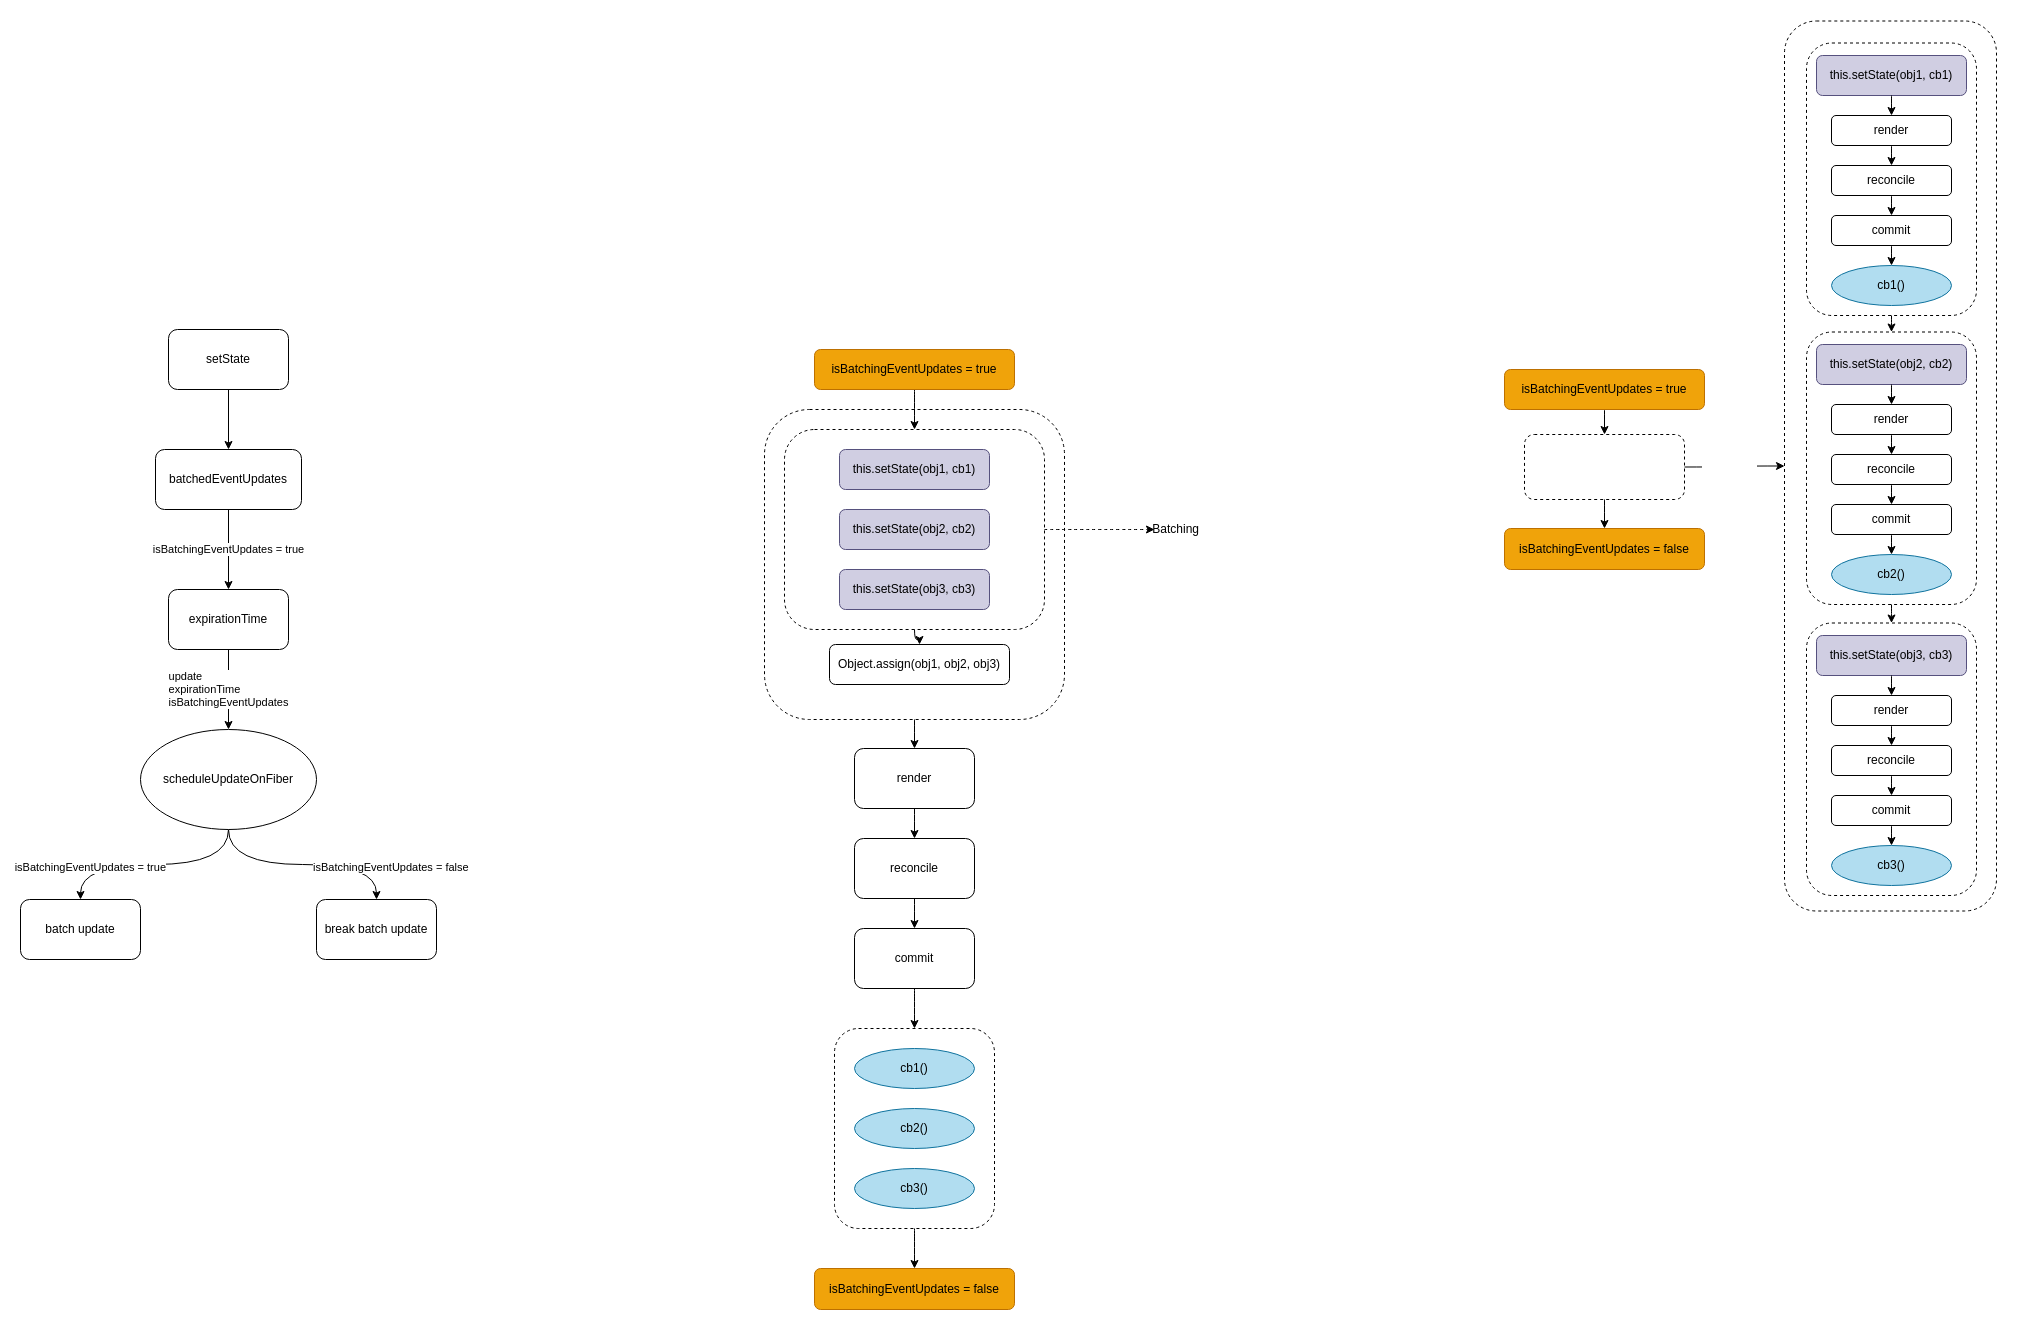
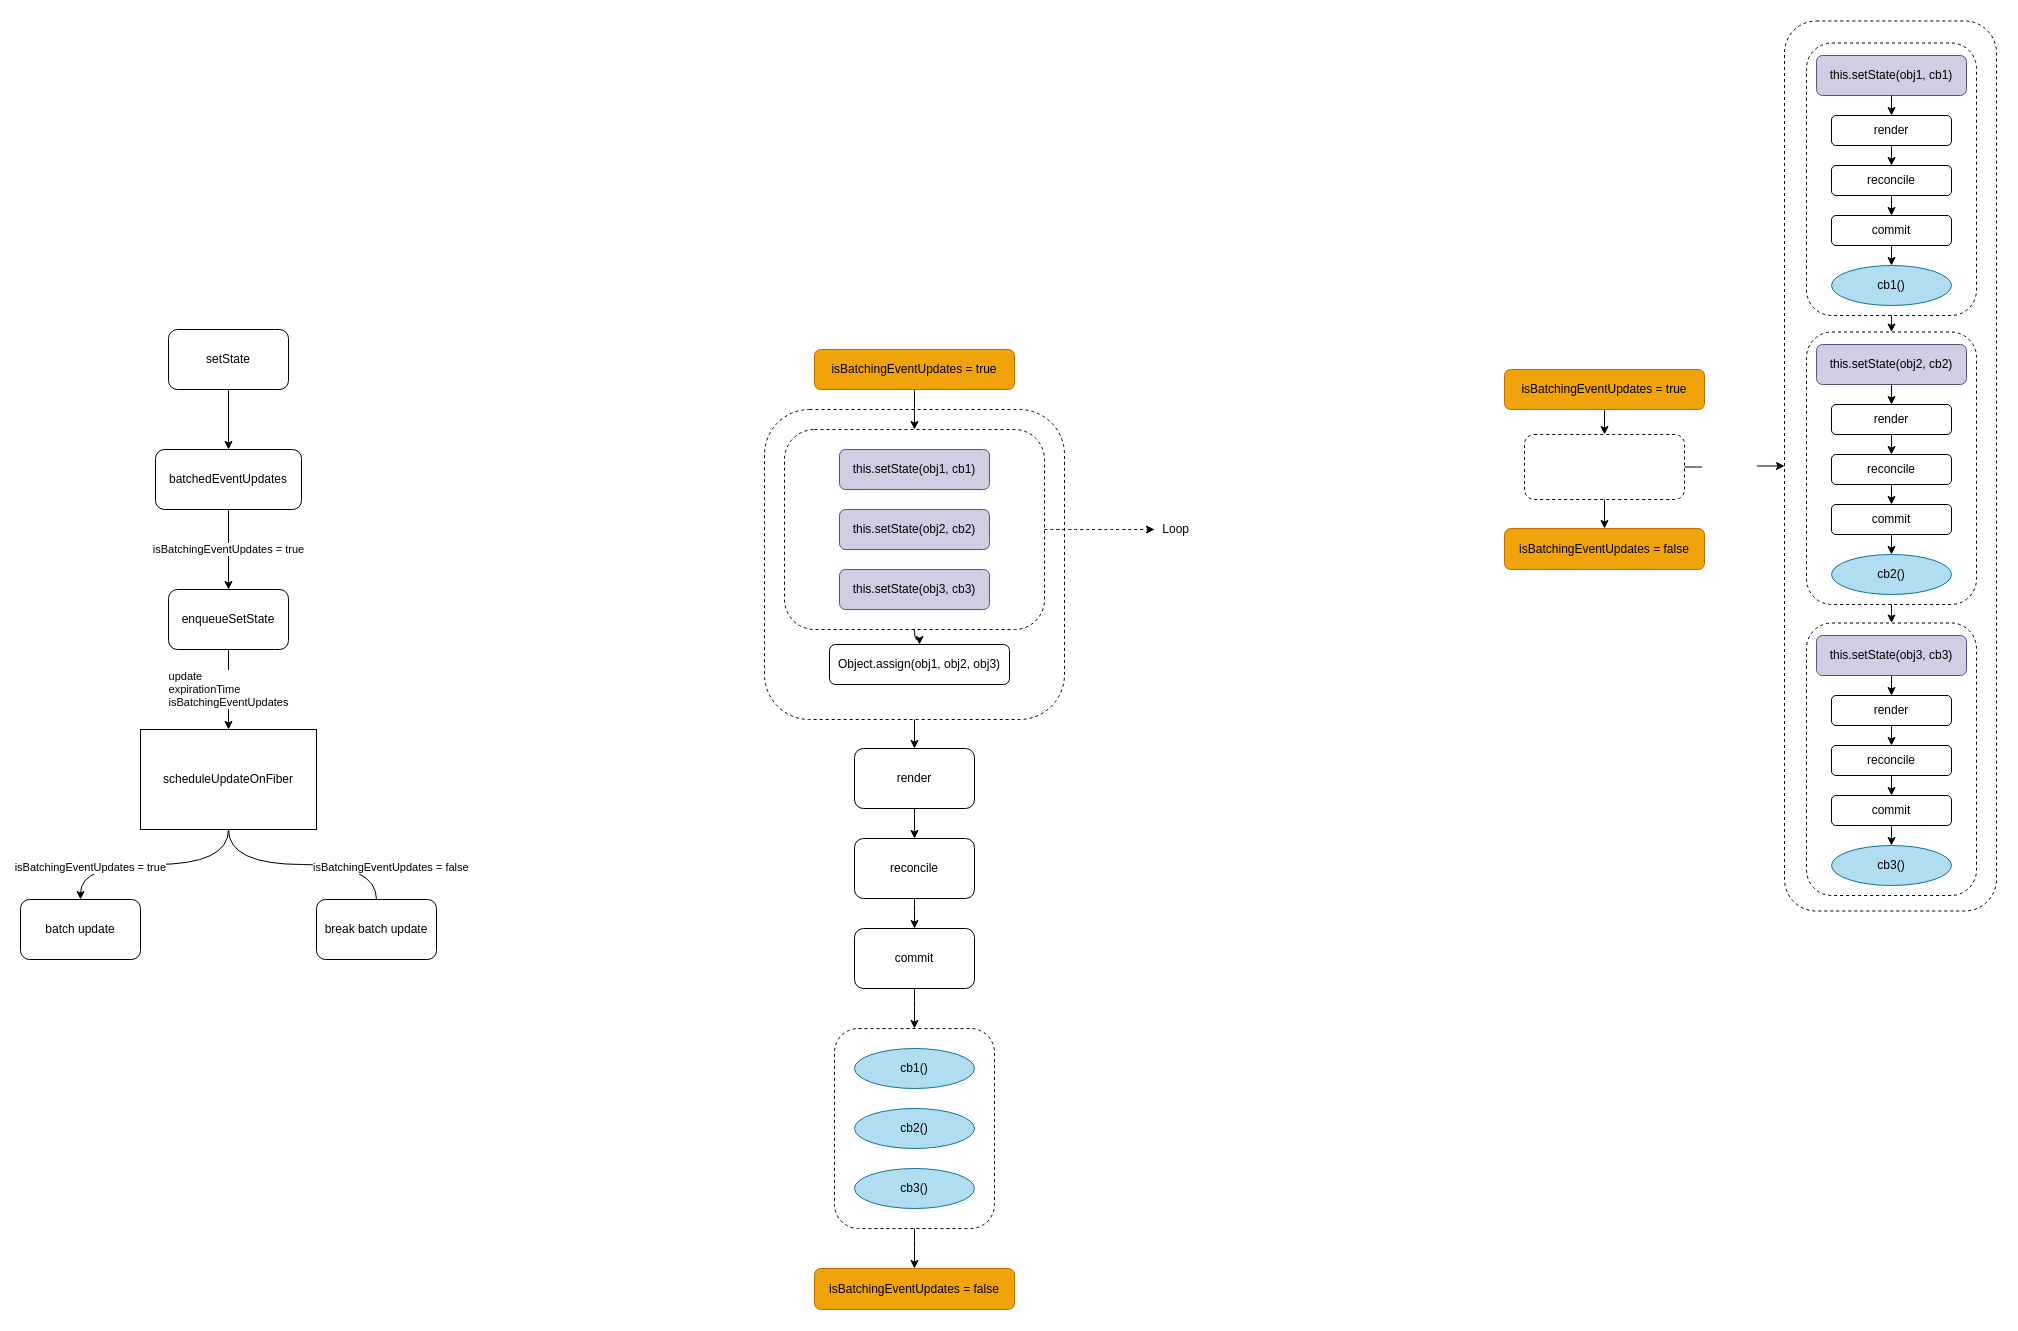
(1175, 530) -> (1175, 530)
(229, 620) -> (229, 620)
(229, 780) -> (229, 780)
(371, 879) -> (370, 883)
